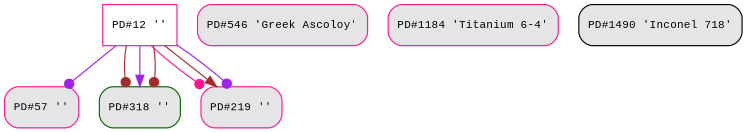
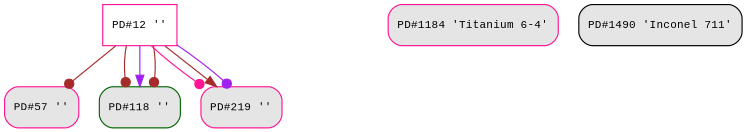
(283, 25) -> none
(660, 25) -> (660, 25)
(94, 63) -> (94, 63)
(140, 107) -> (140, 107)
